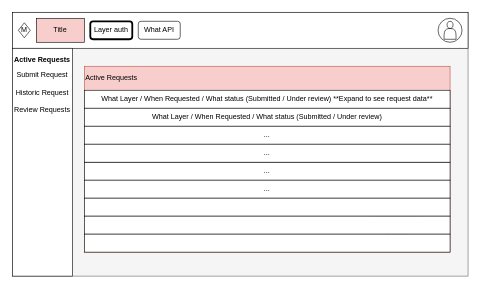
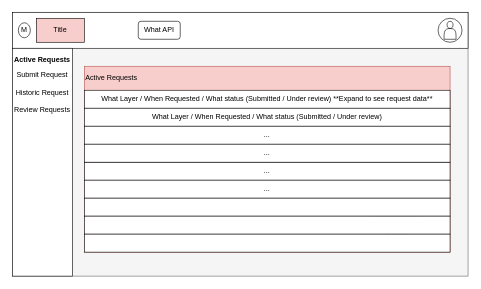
(24, 30) -> (24, 30)
(111, 30) -> none
